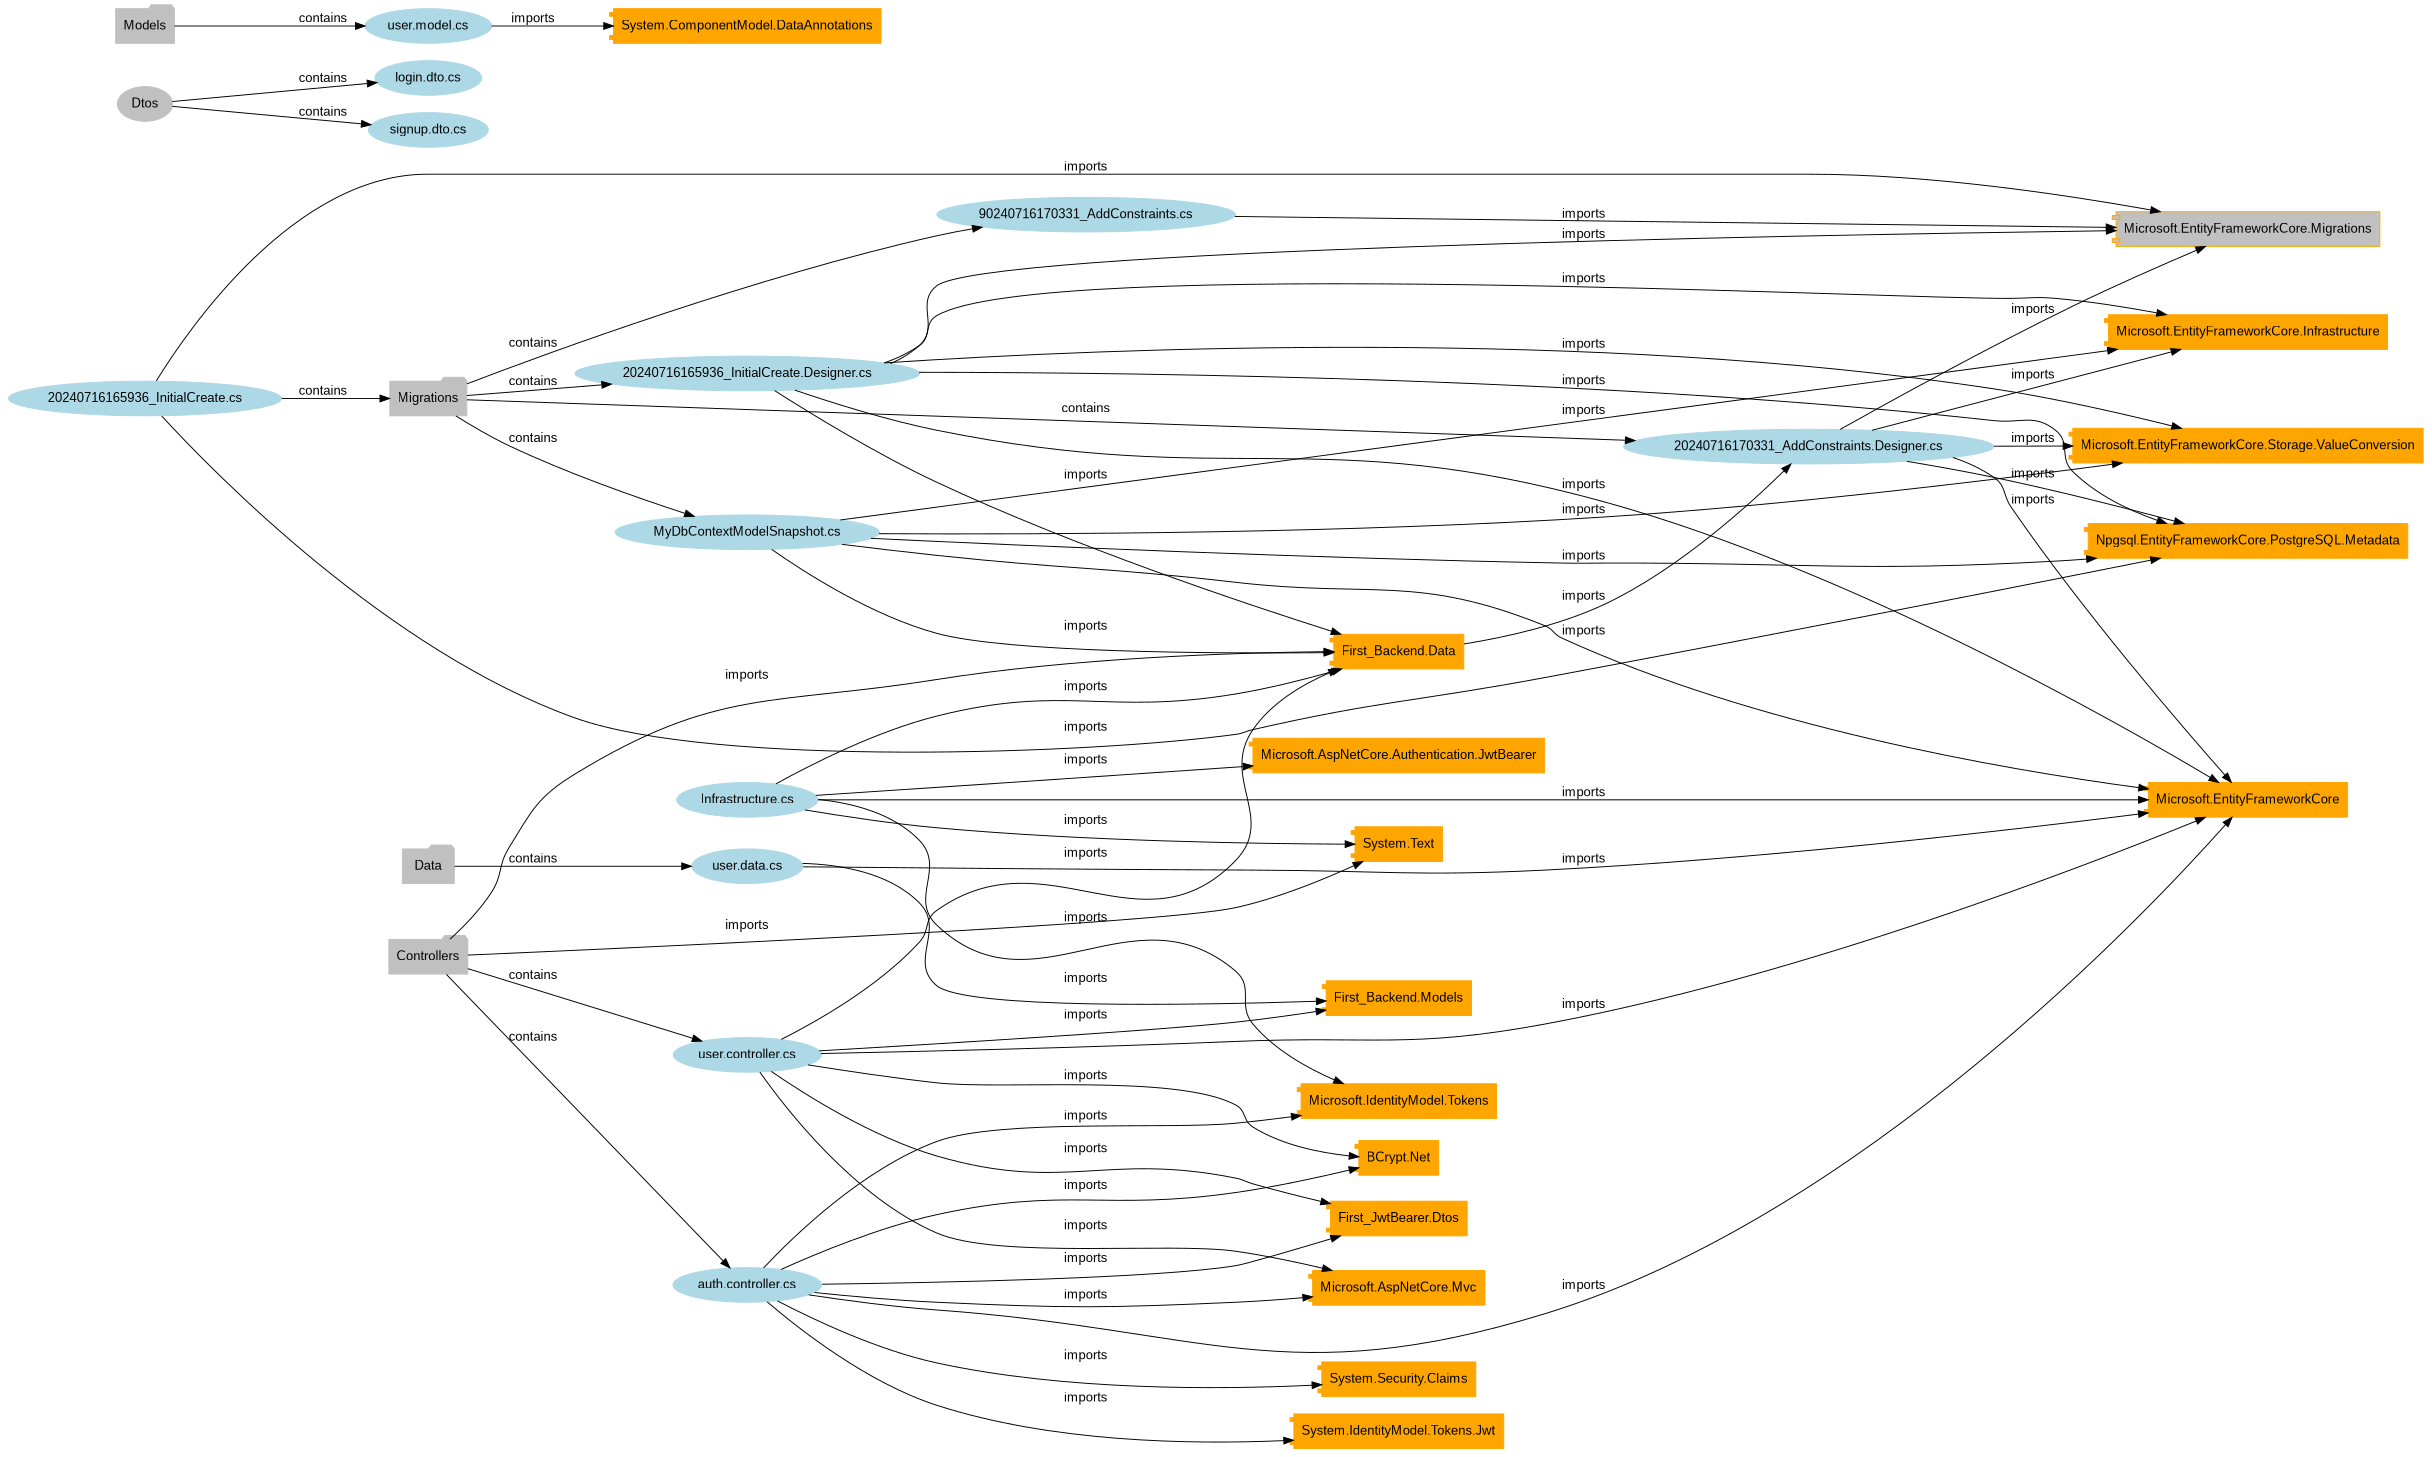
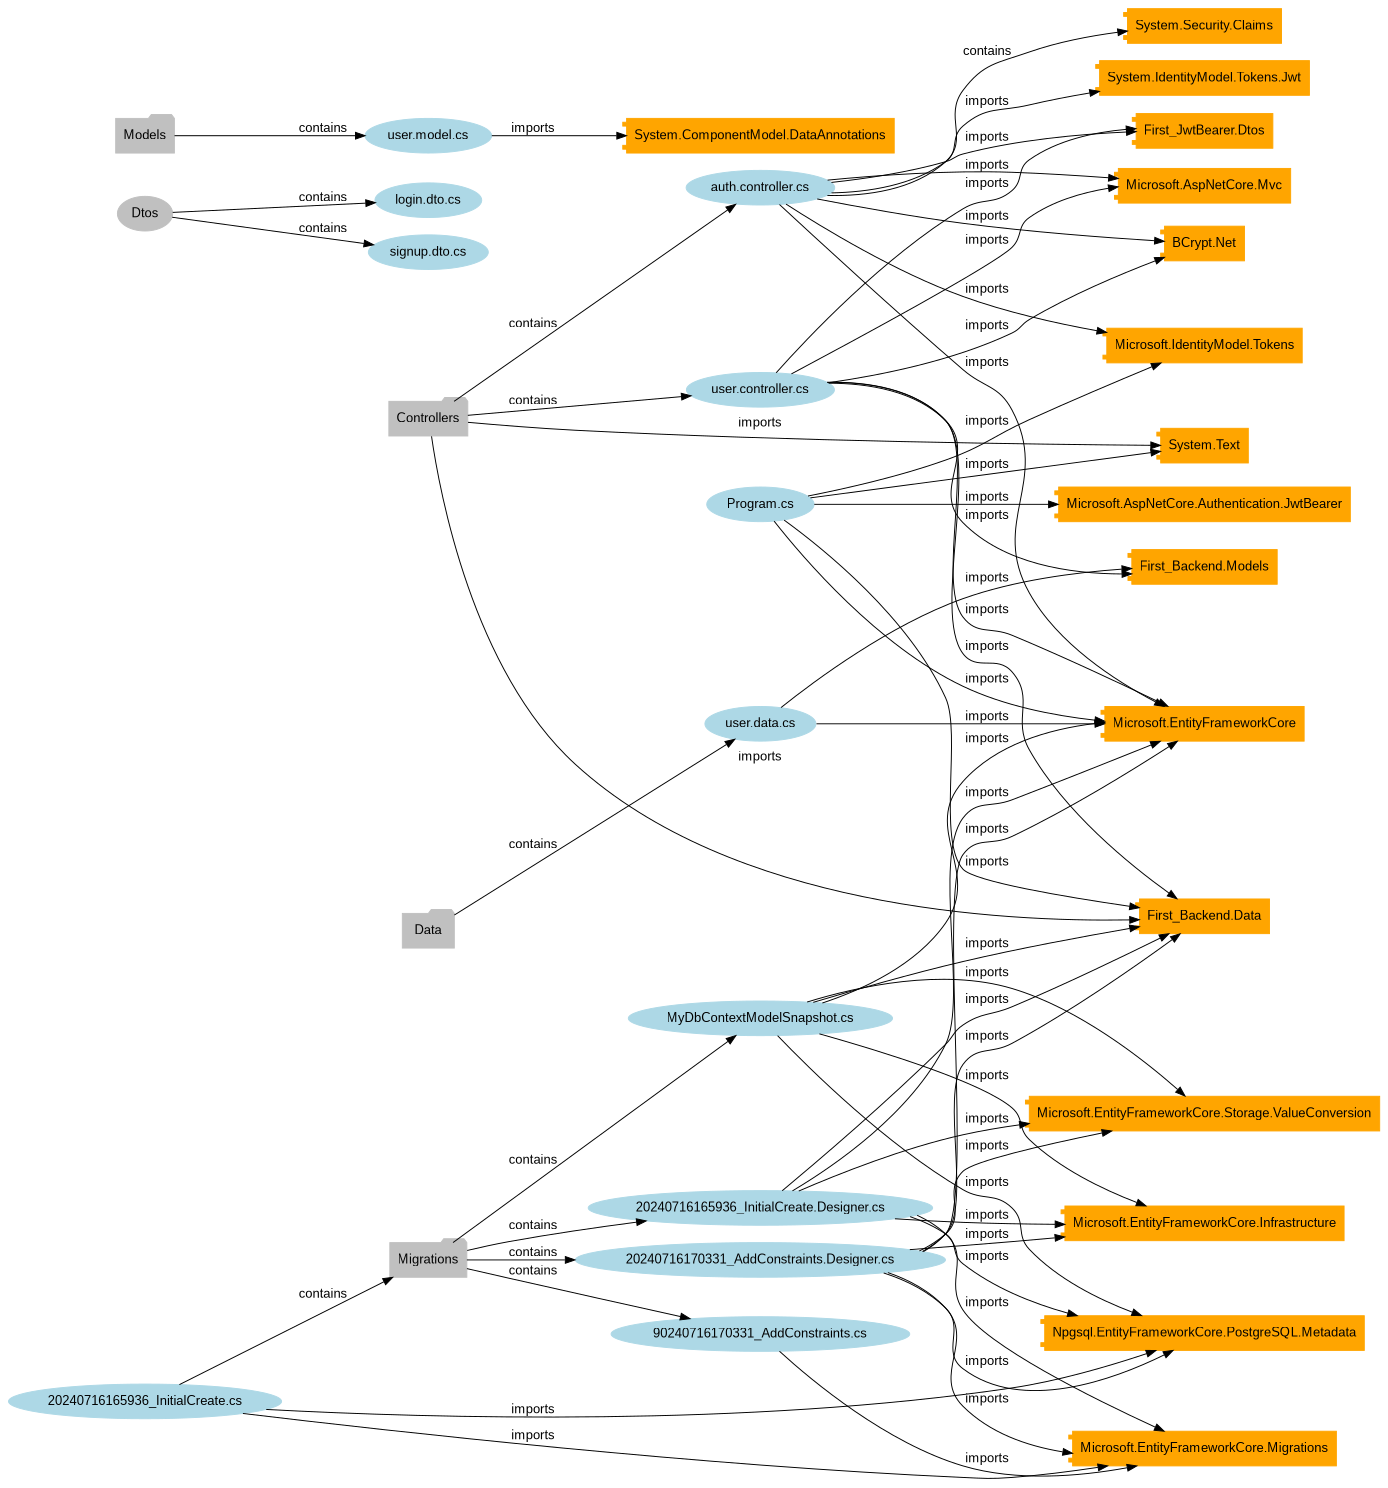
(2248, 229) -> (1204, 1449)
(1639, 586) -> (980, 1052)
(747, 800) -> (760, 504)
(1086, 1356) -> (987, 51)
